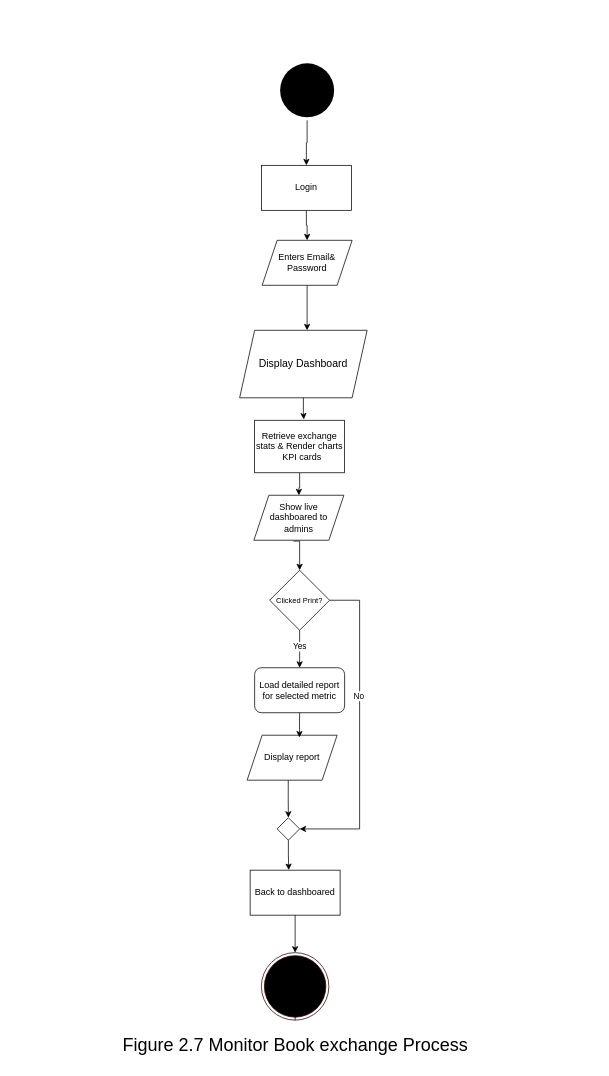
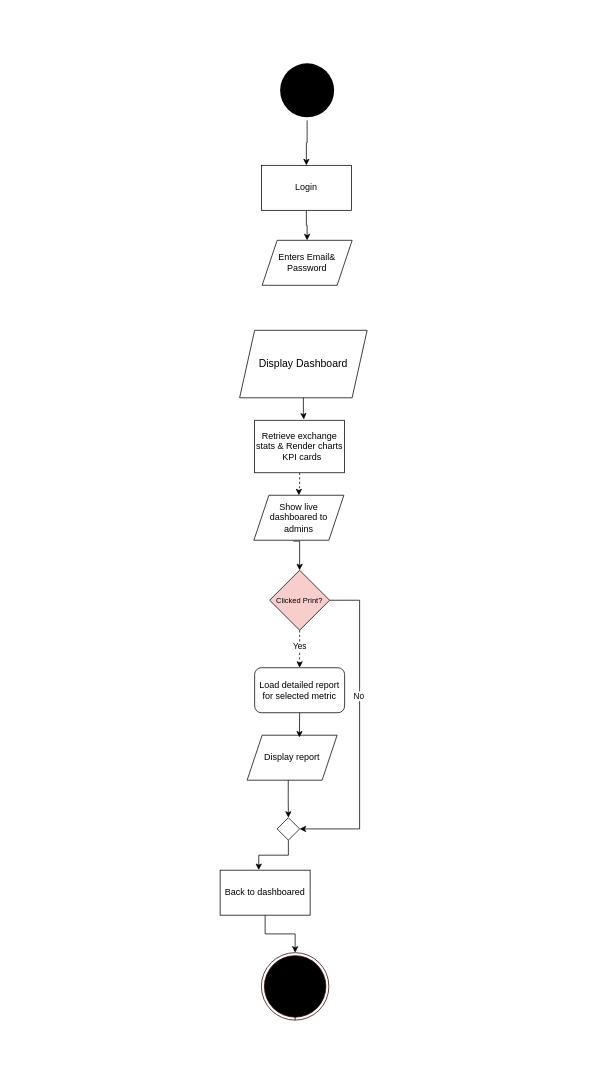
(307, 324) -> none
(300, 482) -> (300, 482)
(300, 600) -> (300, 600)
(300, 656) -> (300, 656)
(295, 893) -> (265, 893)
(295, 1045) -> none
